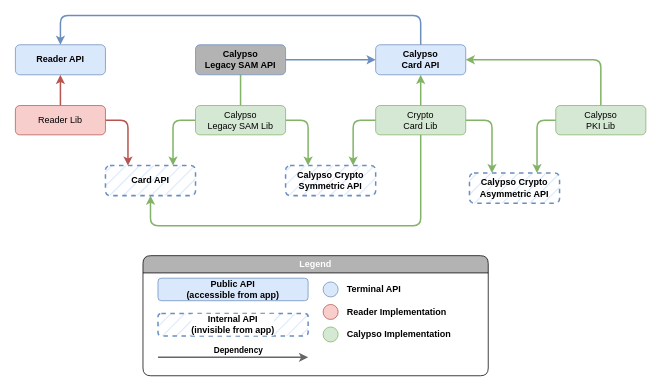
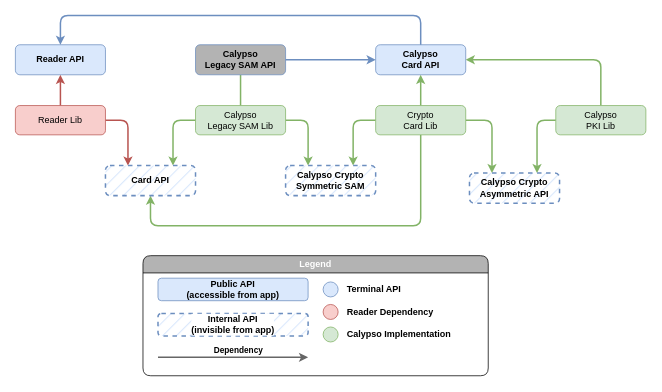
(330, 180) -> (330, 180)
(396, 312) -> (389, 312)
